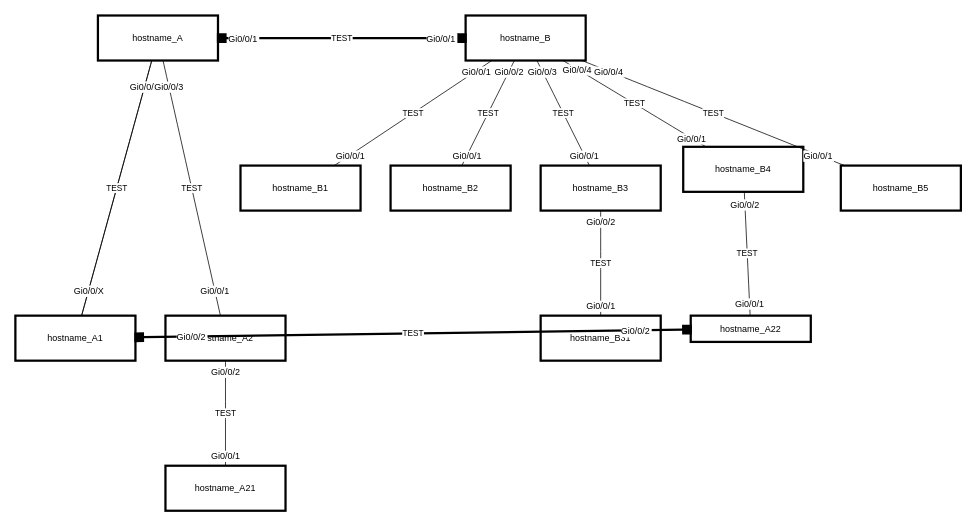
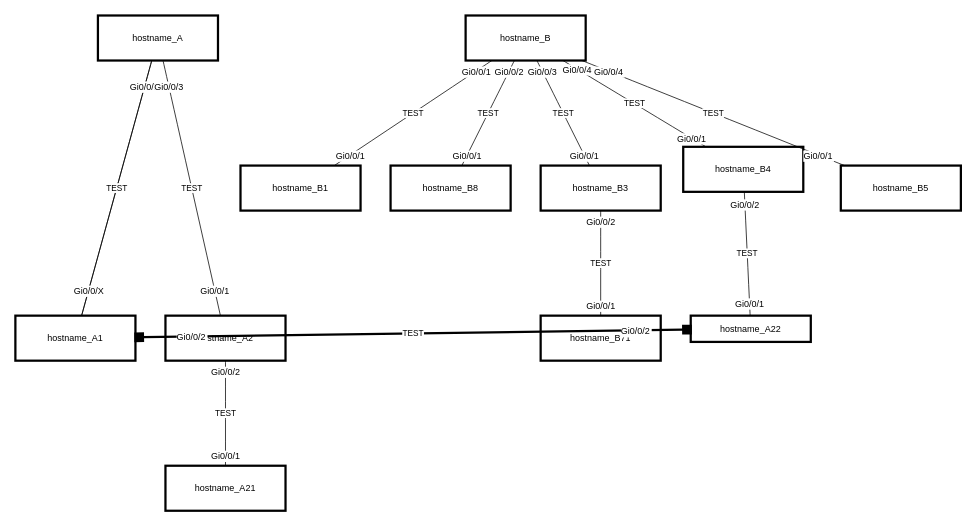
(342, 38) -> none
(450, 188) -> (450, 188)
(600, 338) -> (600, 338)
